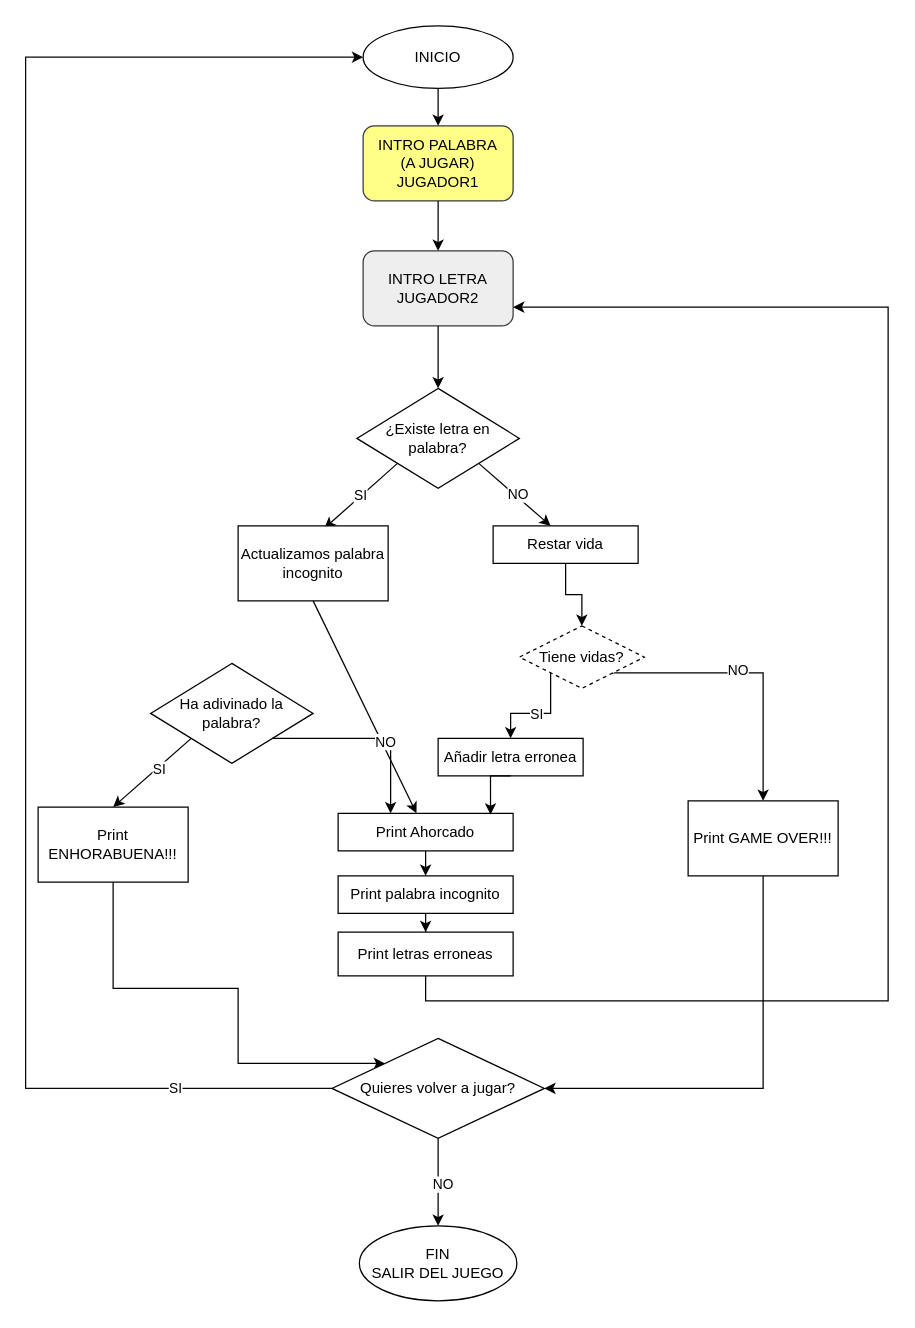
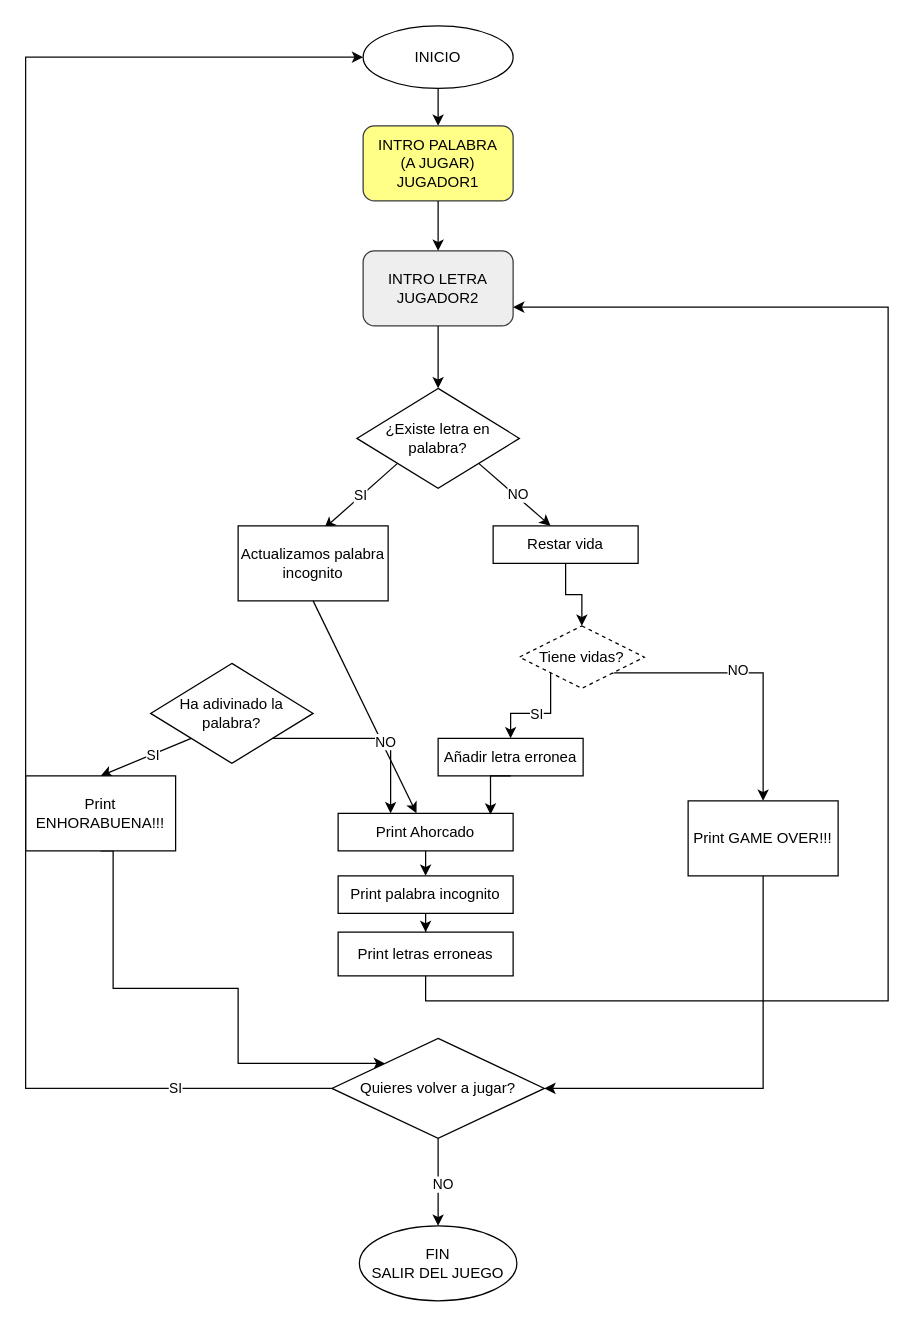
(113, 844) -> (101, 813)
